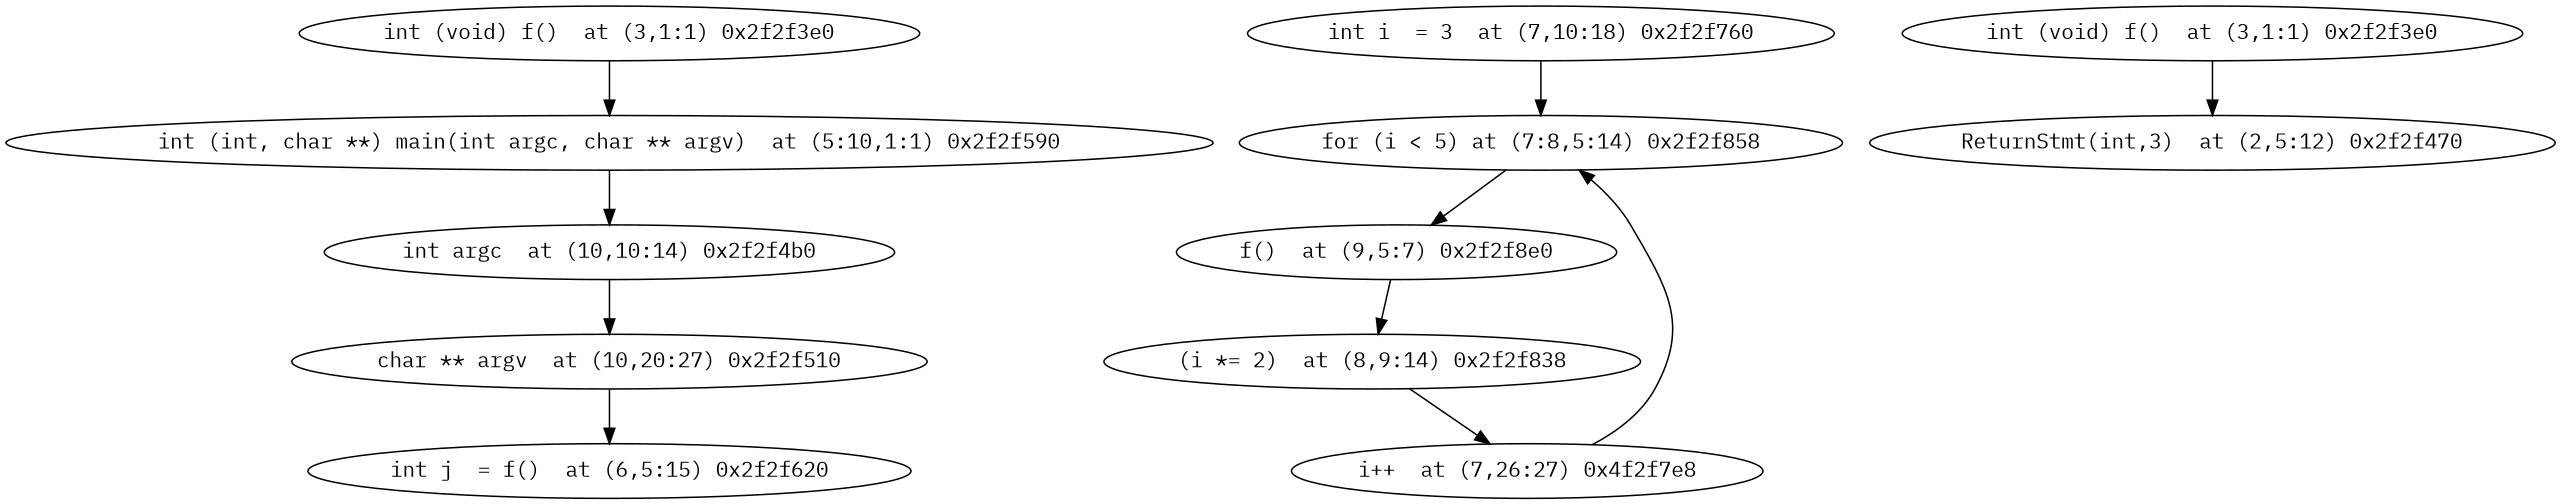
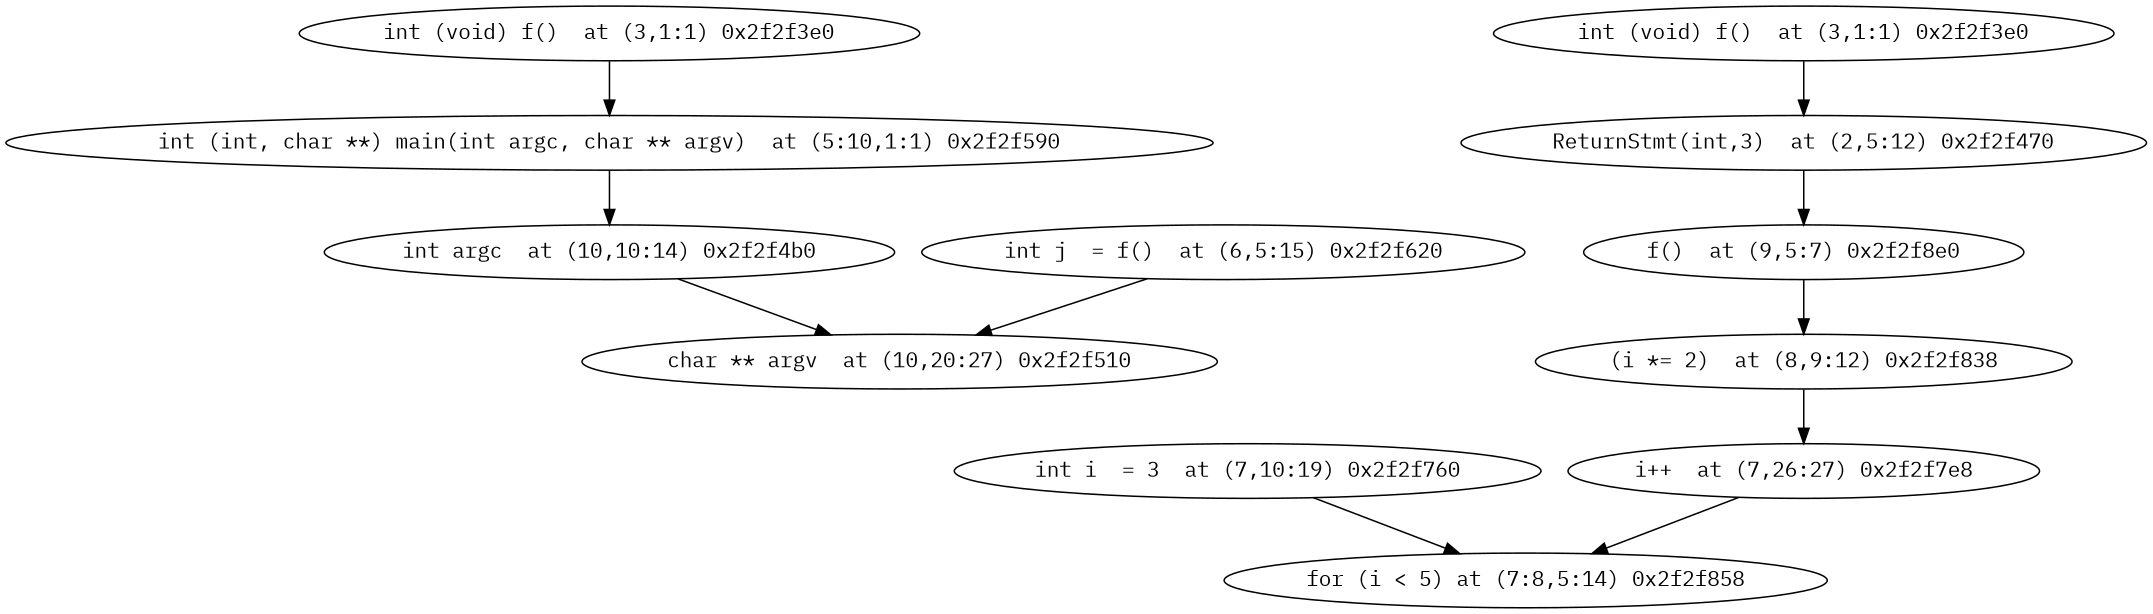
(1541, 33) -> (1248, 471)
(1475, 193) -> (1804, 190)
(1372, 362) -> (1804, 362)
(609, 409) -> (1069, 304)
(1527, 471) -> (1804, 471)
